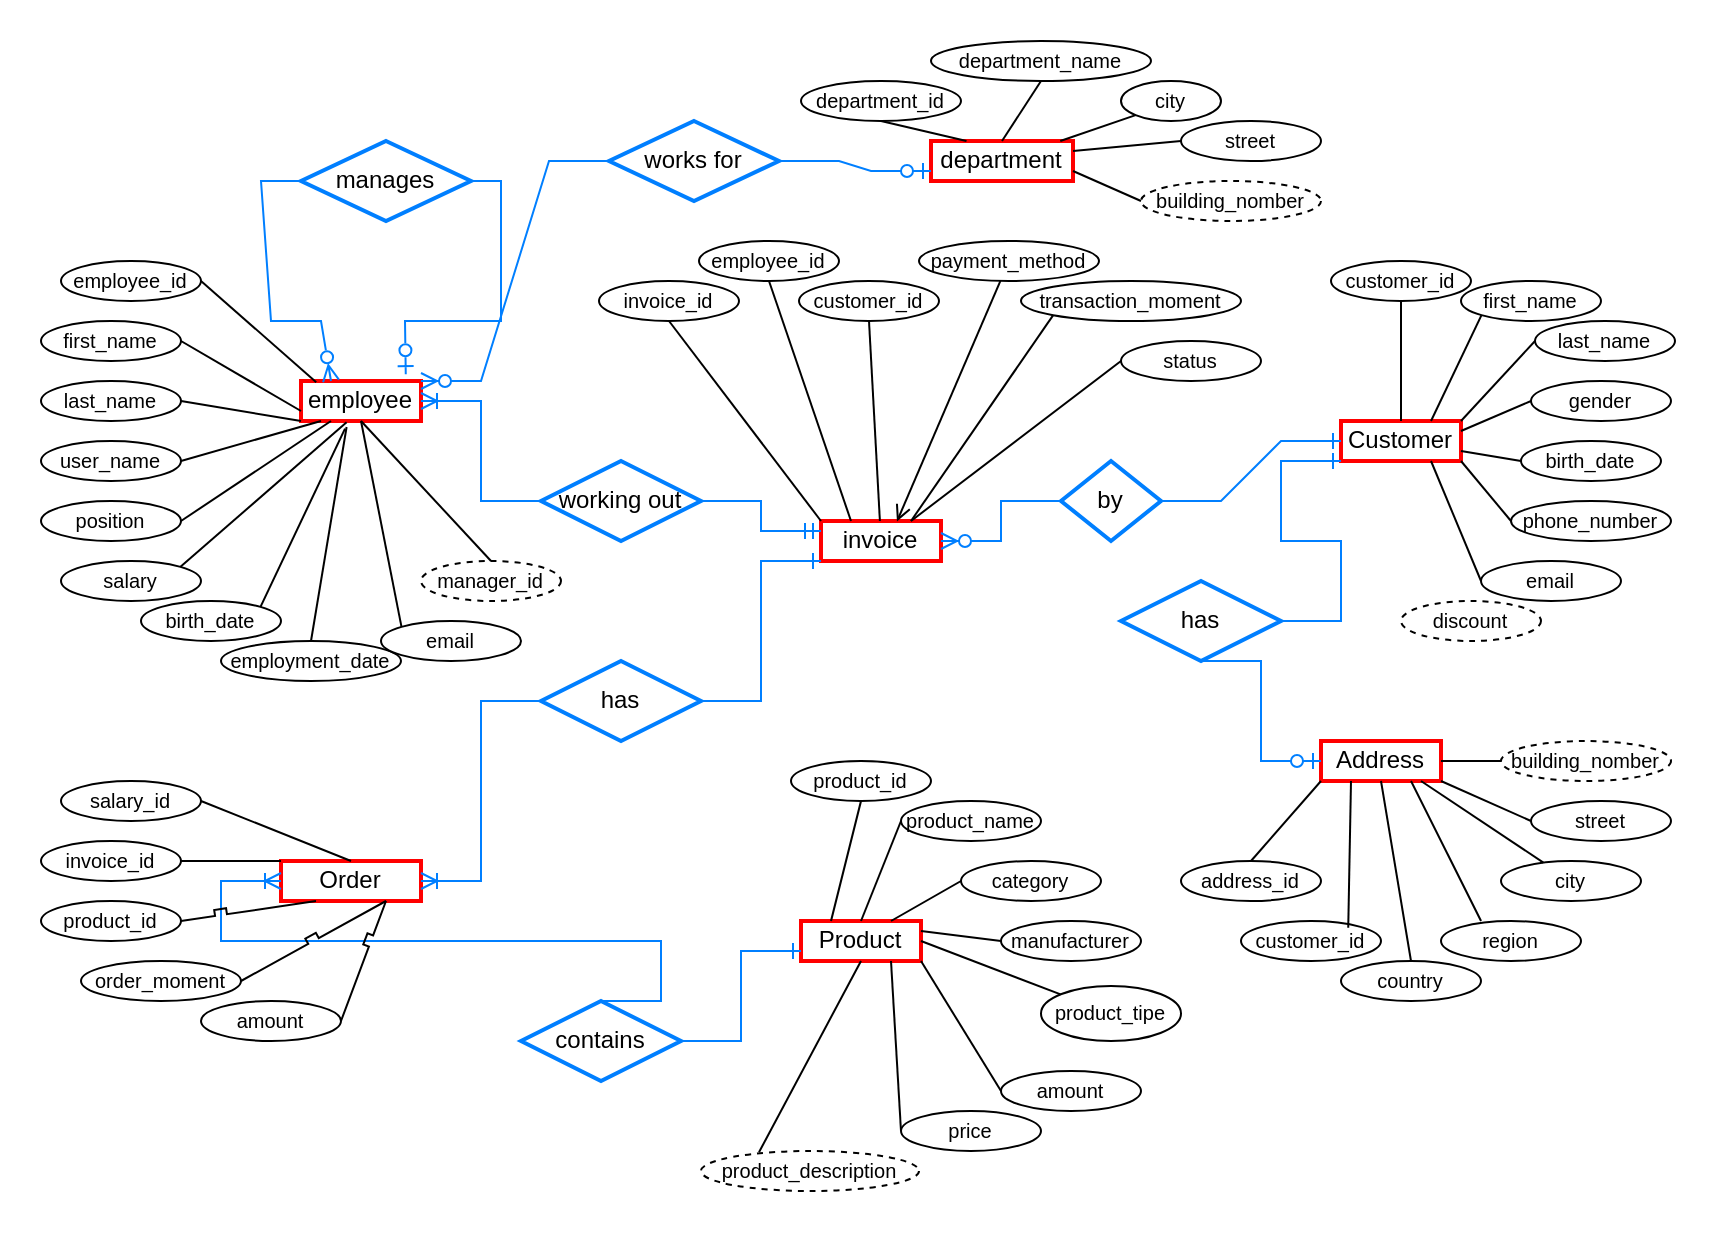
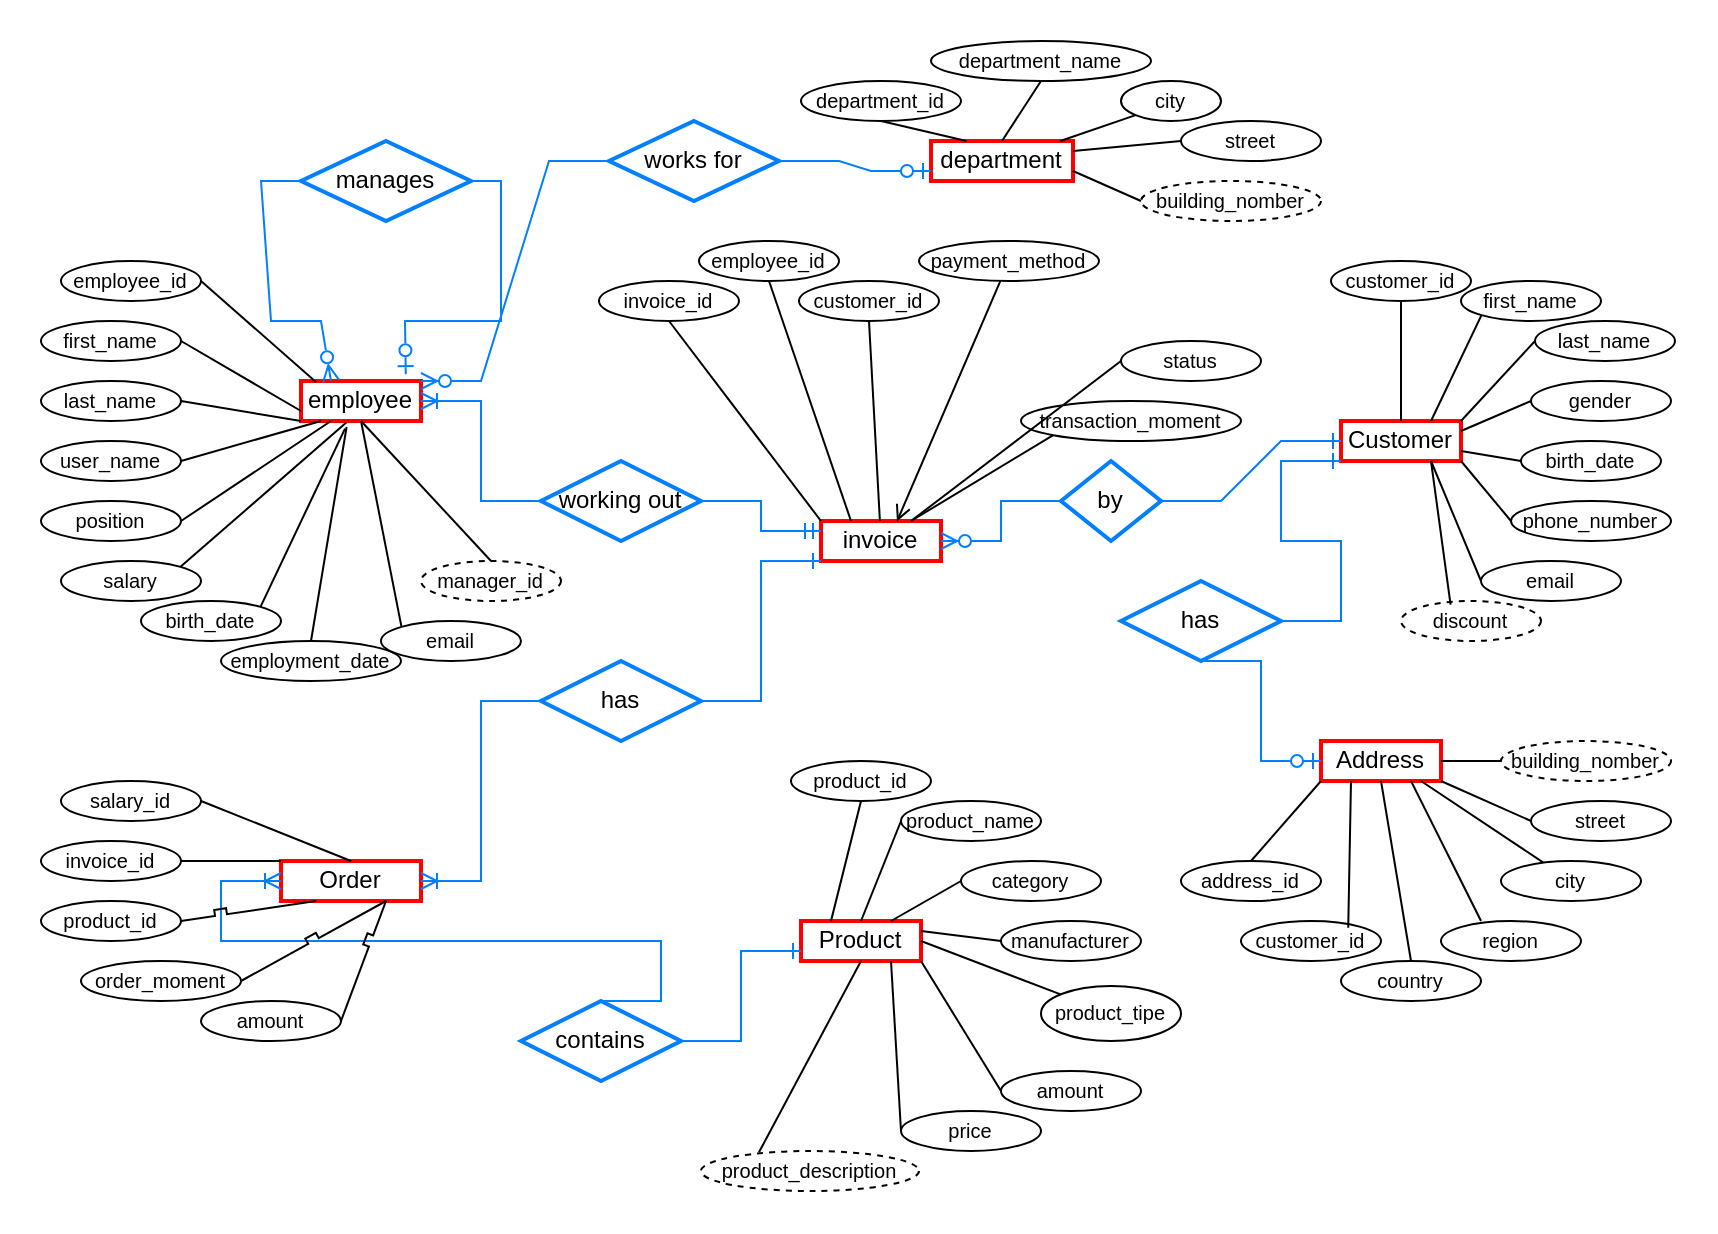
(1131, 301) -> (1131, 421)
none -> (1442, 541)
